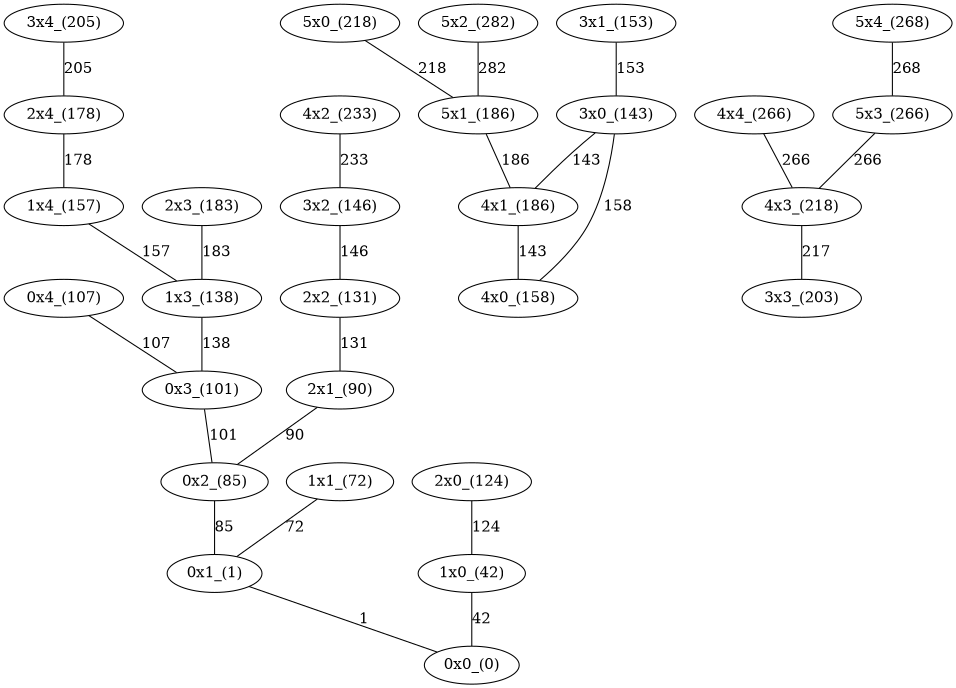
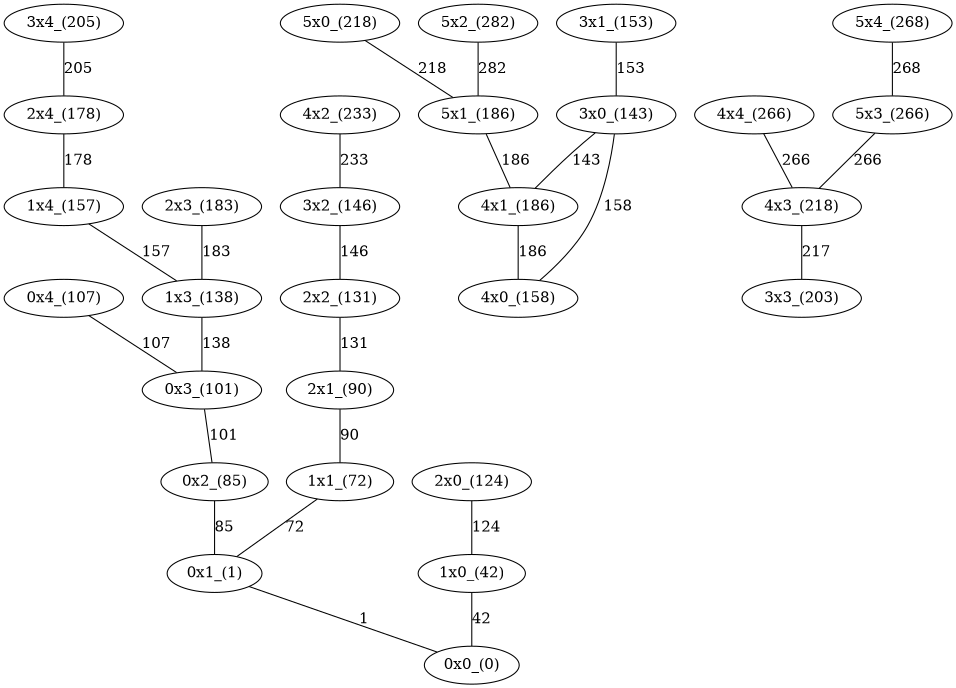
(533, 252) -> (533, 252)
(277, 436) -> (340, 436)
